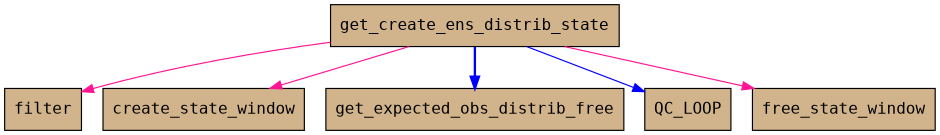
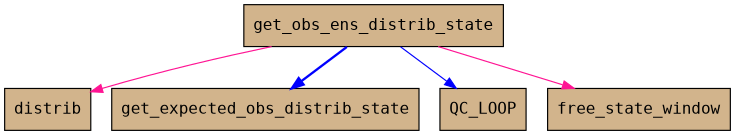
(475, 26) -> (374, 26)
(43, 109) -> (48, 109)
(204, 109) -> none
(475, 109) -> (265, 109)
